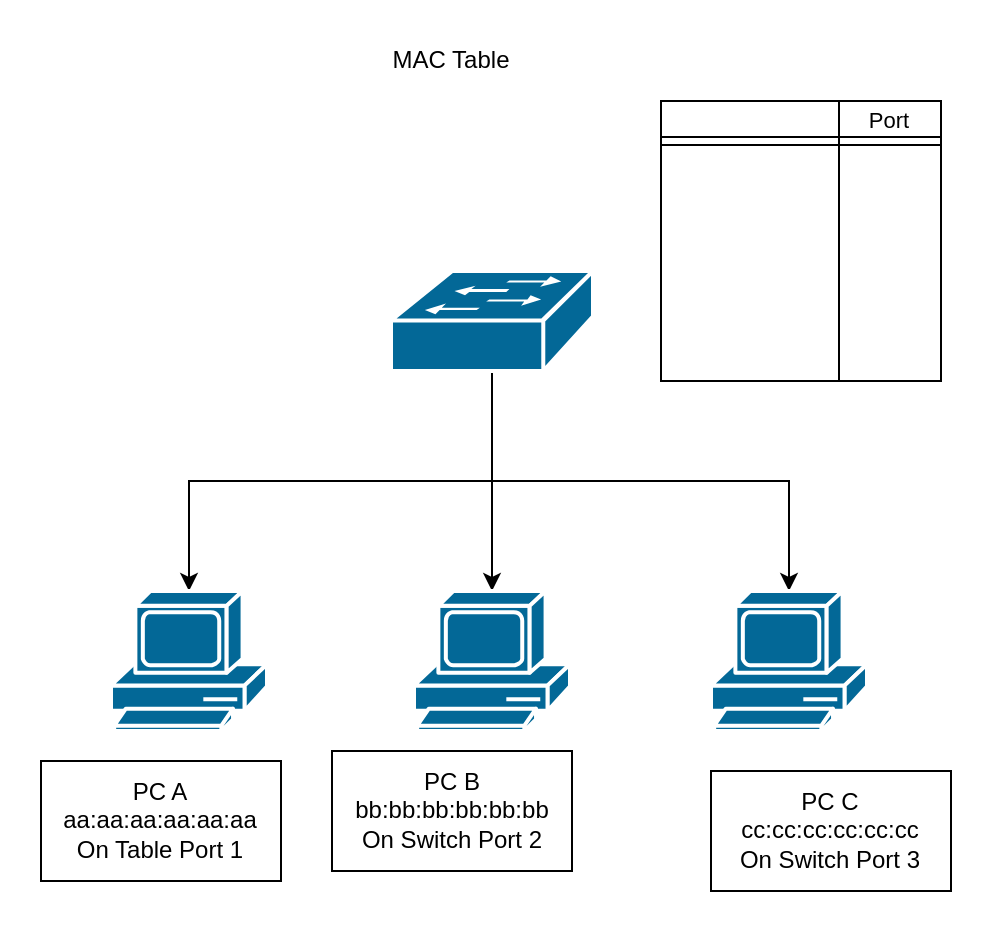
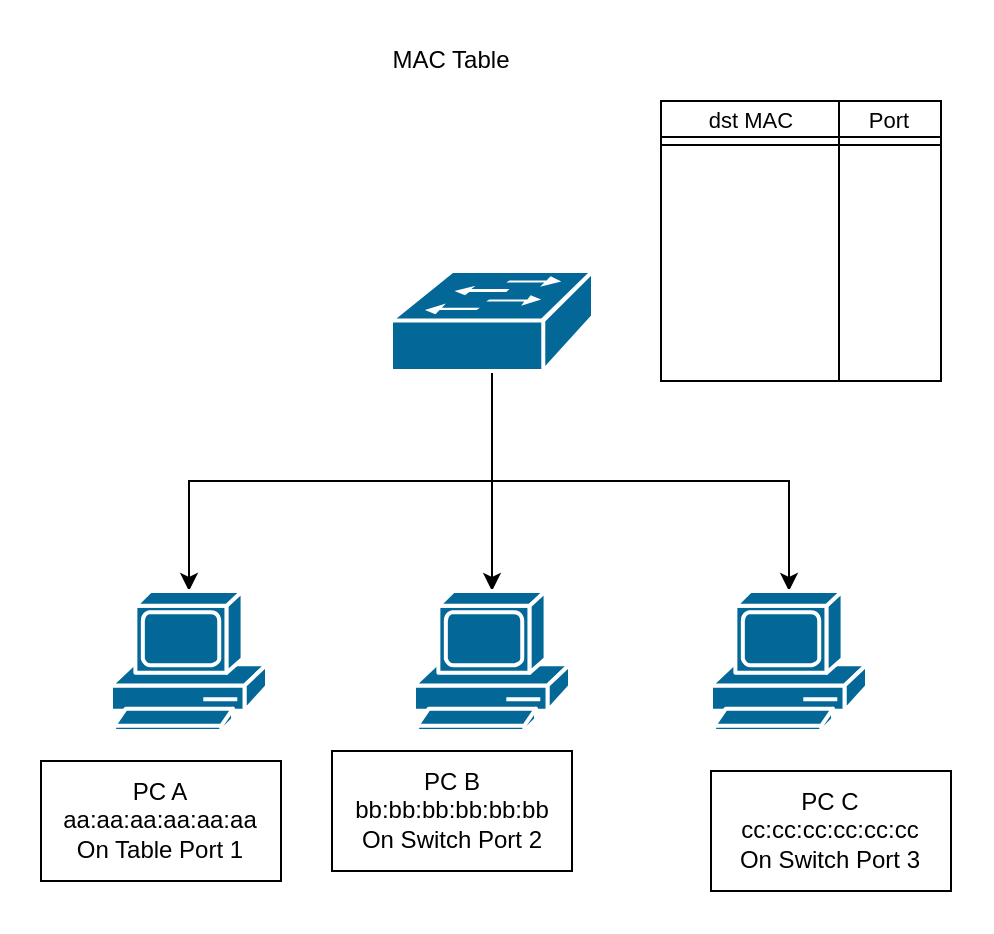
none -> (751, 121)
